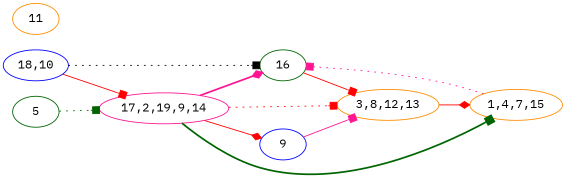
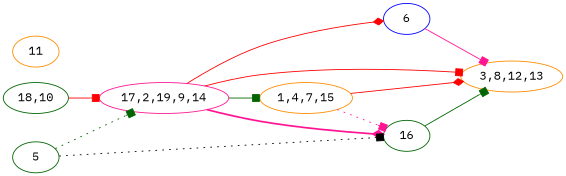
(36, 65) -> (36, 98)
(160, 65) -> (217, 147)
(326, 81) -> (452, 110)
(449, 105) -> (402, 88)
(279, 107) -> (329, 70)
(283, 144) -> (407, 19)
(332, 173) -> (240, 98)
